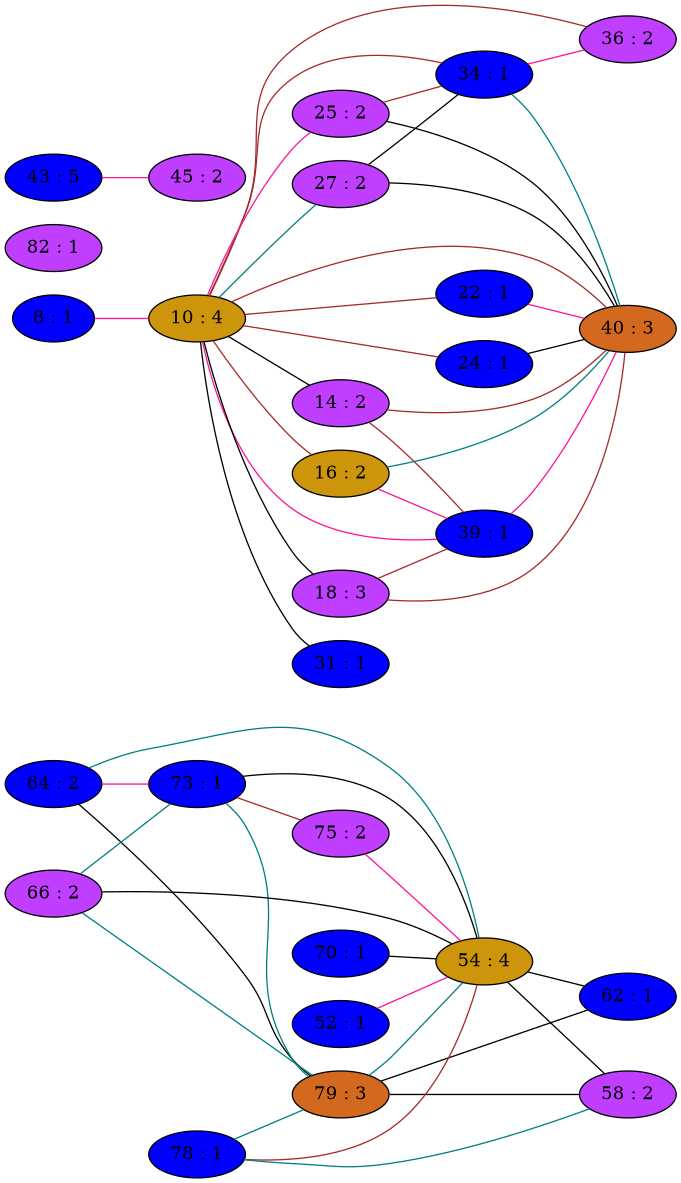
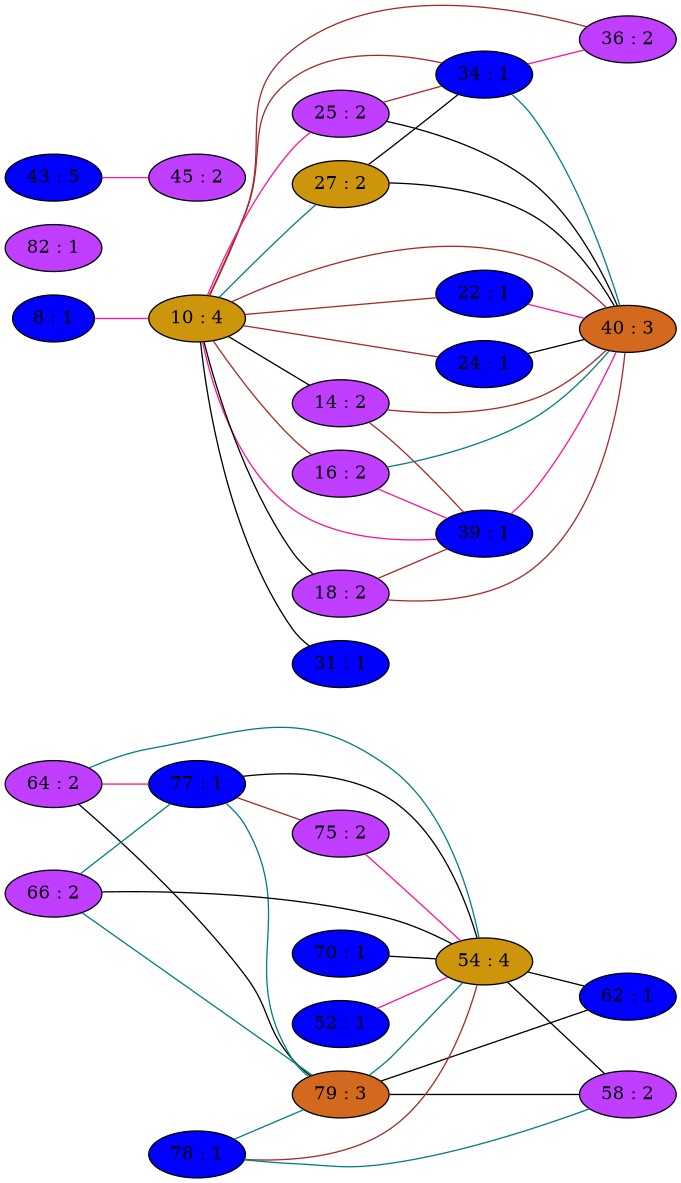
(341, 184) -> (341, 184)
(341, 474) -> (341, 474)
(341, 594) -> (341, 594)
(54, 784) -> (54, 784)
(197, 784) -> (197, 784)
